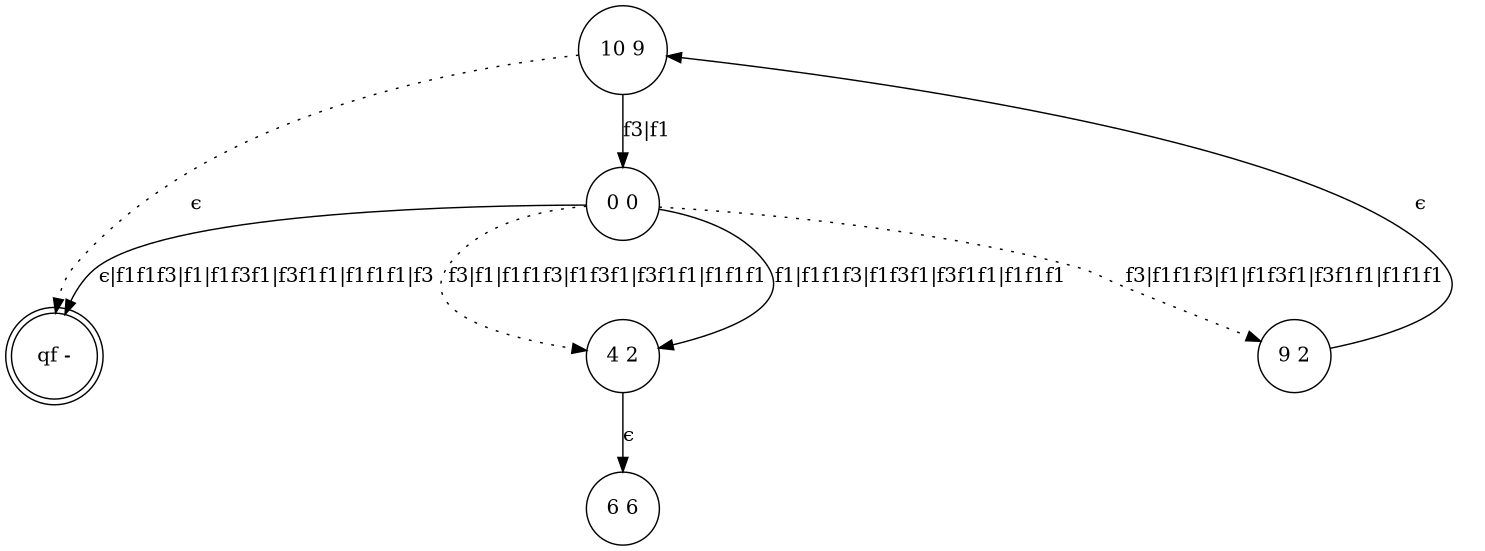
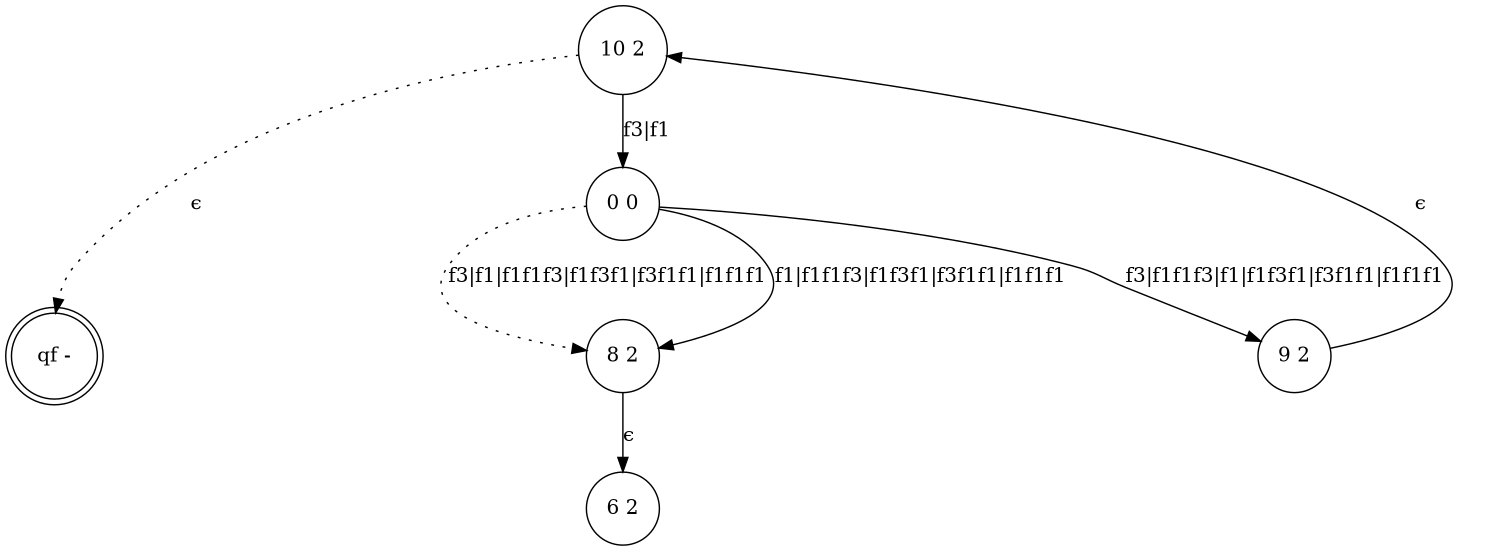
(623, 50) -> (623, 50)
(317, 216) -> none
(960, 241) -> (960, 241)
(623, 356) -> (623, 356)
(623, 509) -> (623, 509)
